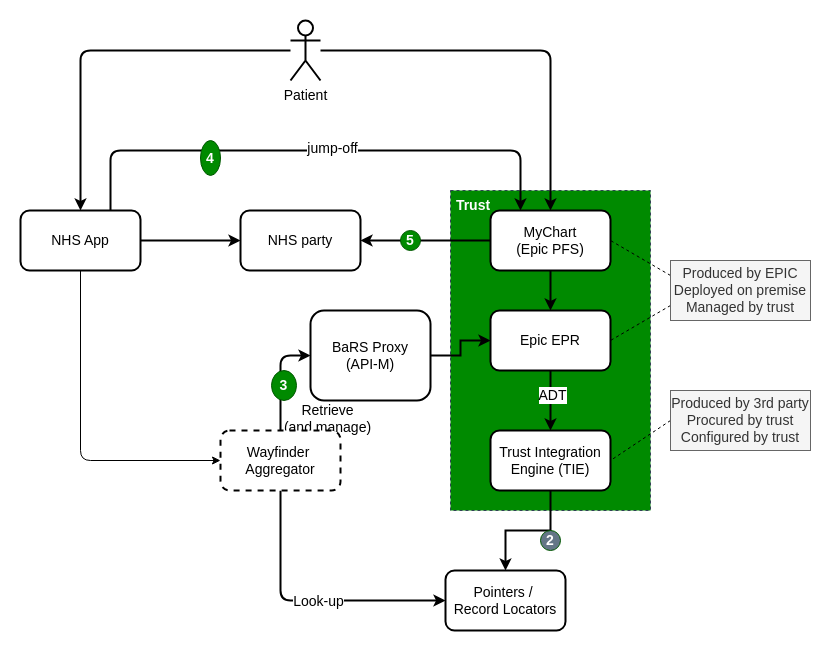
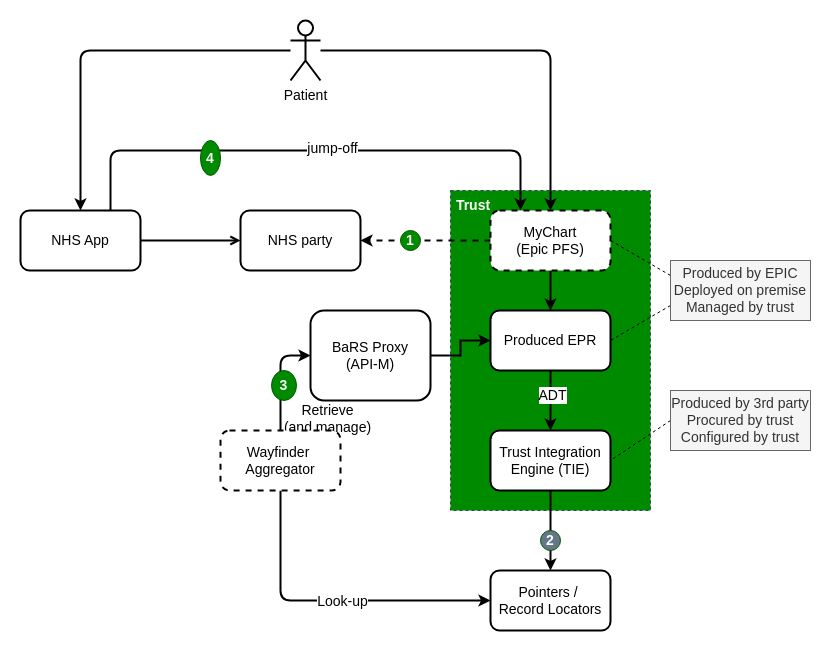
(230, 241) -> (231, 241)
(411, 241) -> (411, 241)
(430, 241) -> (430, 241)
(551, 241) -> (551, 241)
(551, 341) -> (551, 341)
(81, 427) -> none
(506, 601) -> (551, 601)
